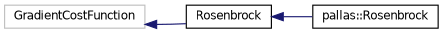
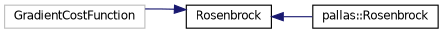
(171, 24) -> (160, 9)
